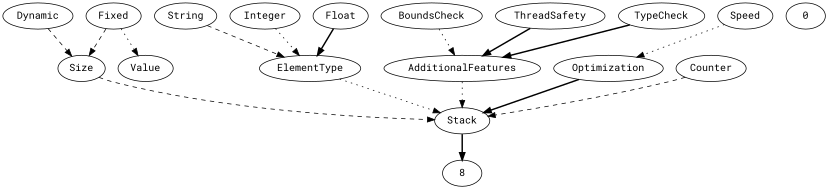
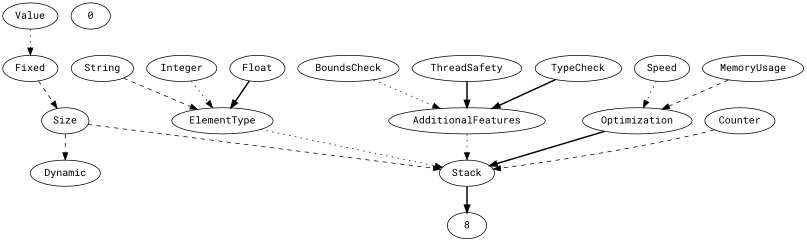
(128, 39) -> (30, 39)
(58, 40) -> (65, 143)
none -> (753, 68)
